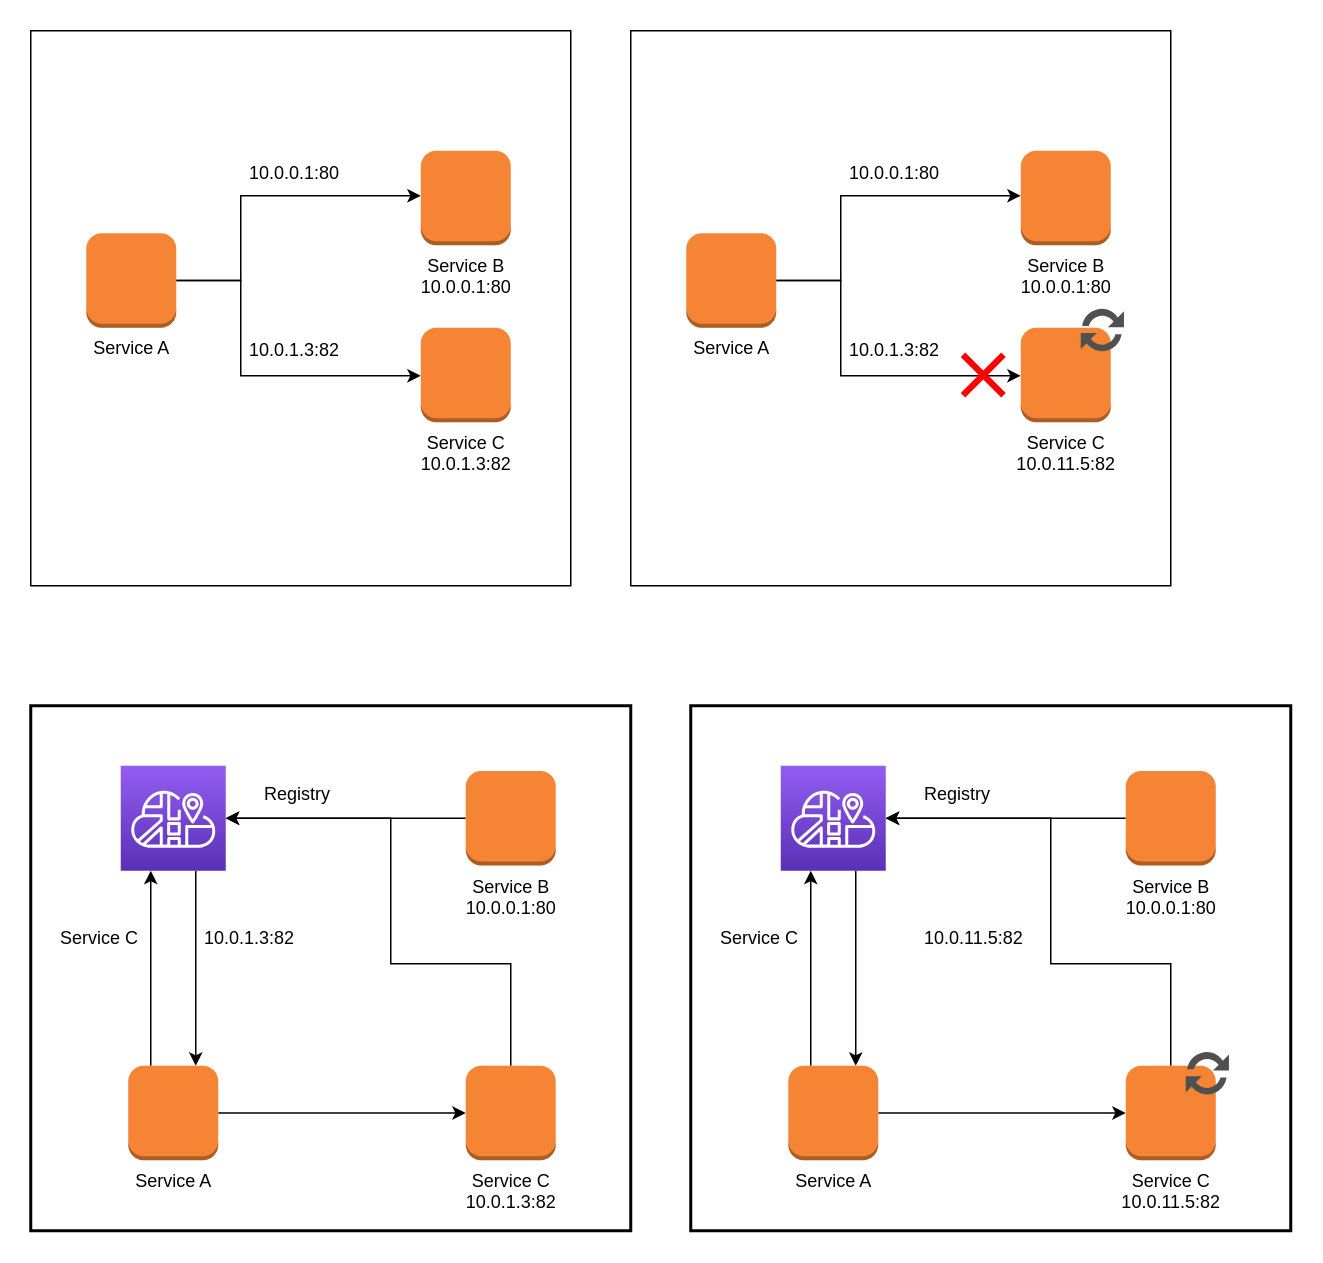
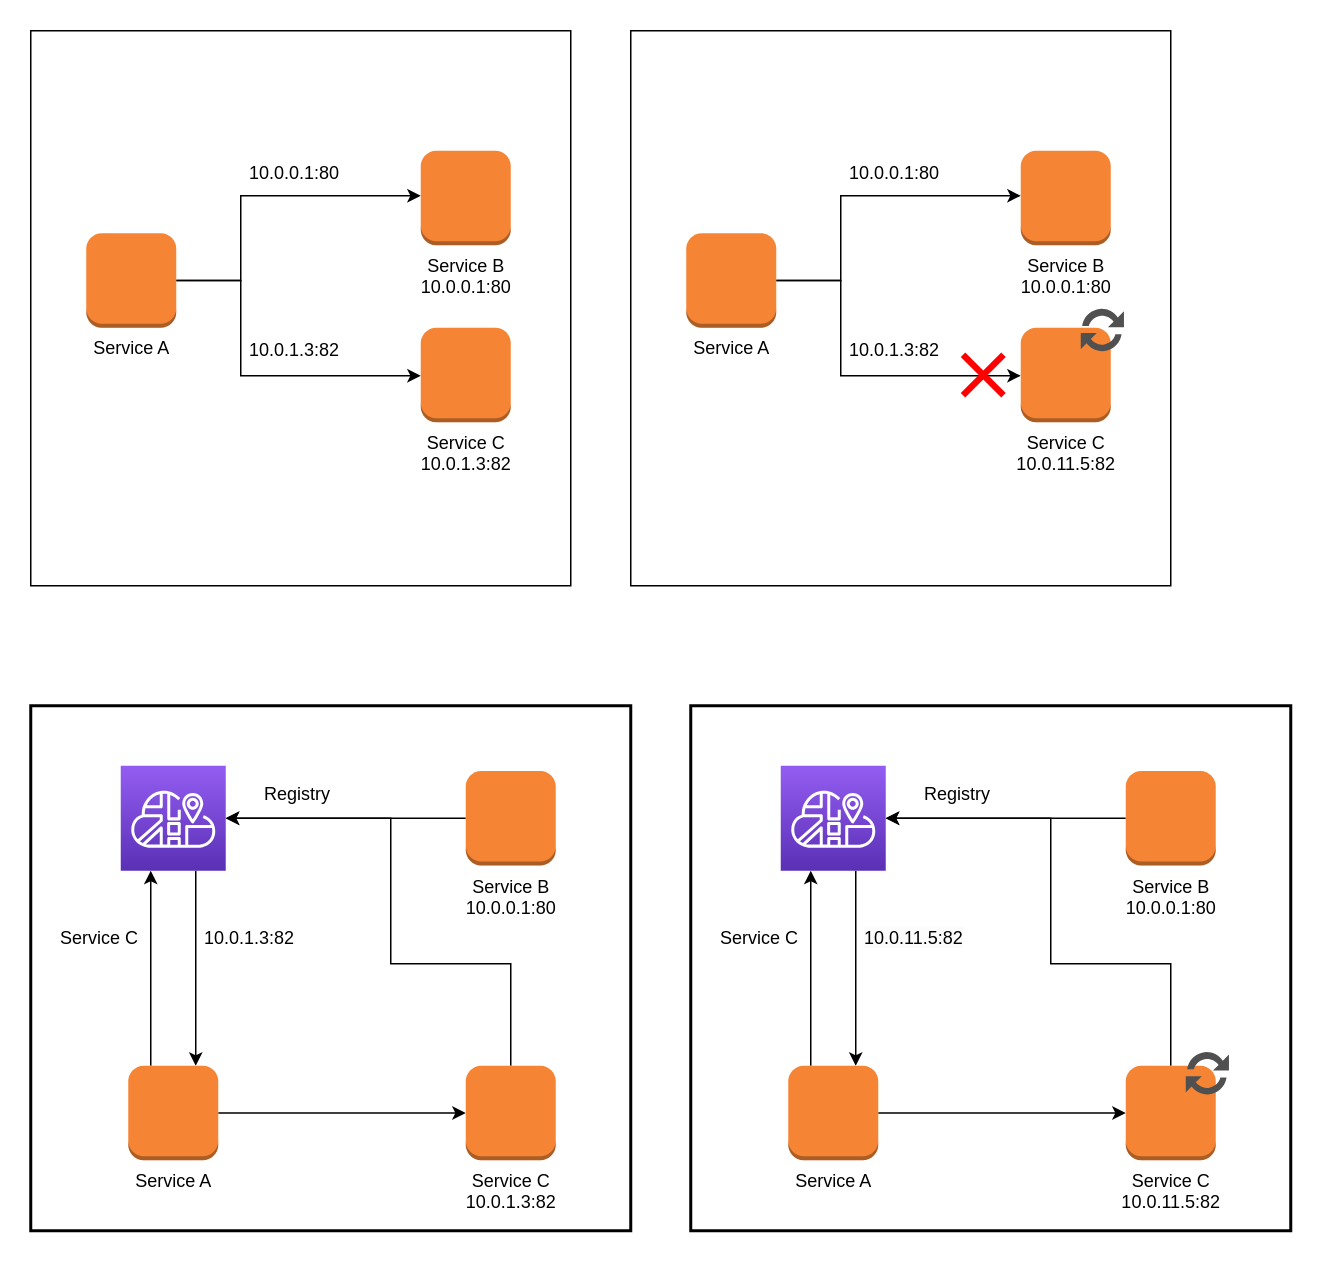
(983, 938) -> (923, 938)
